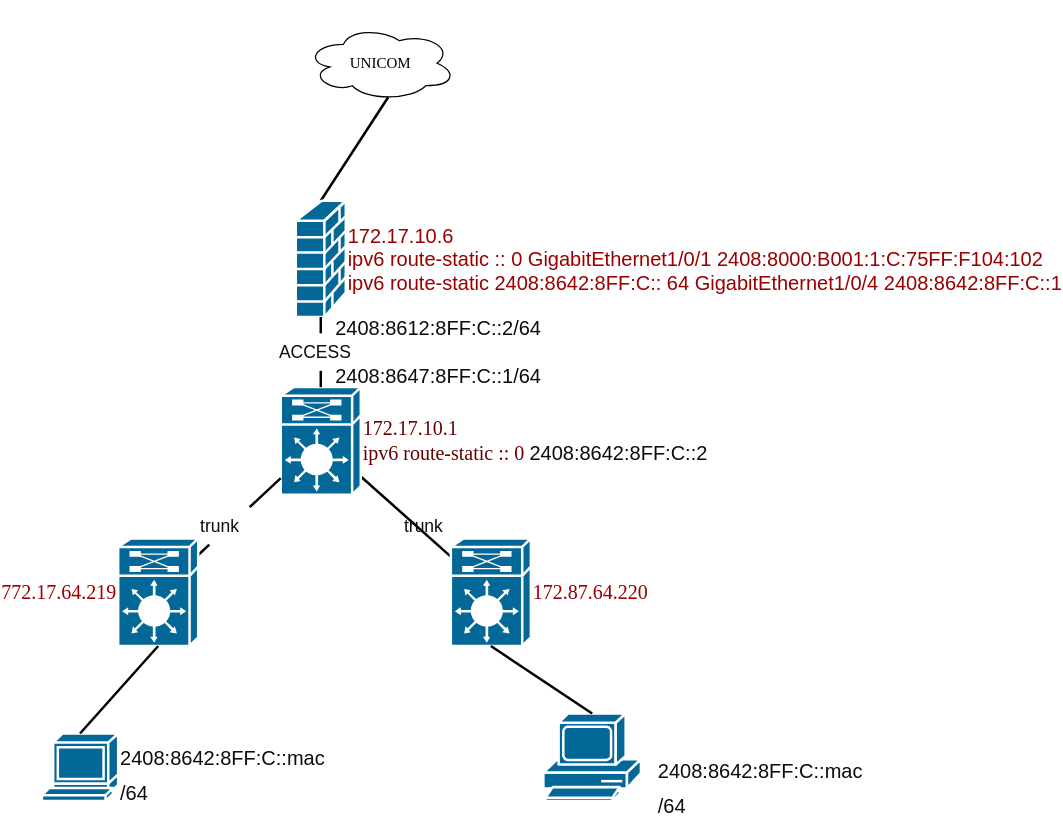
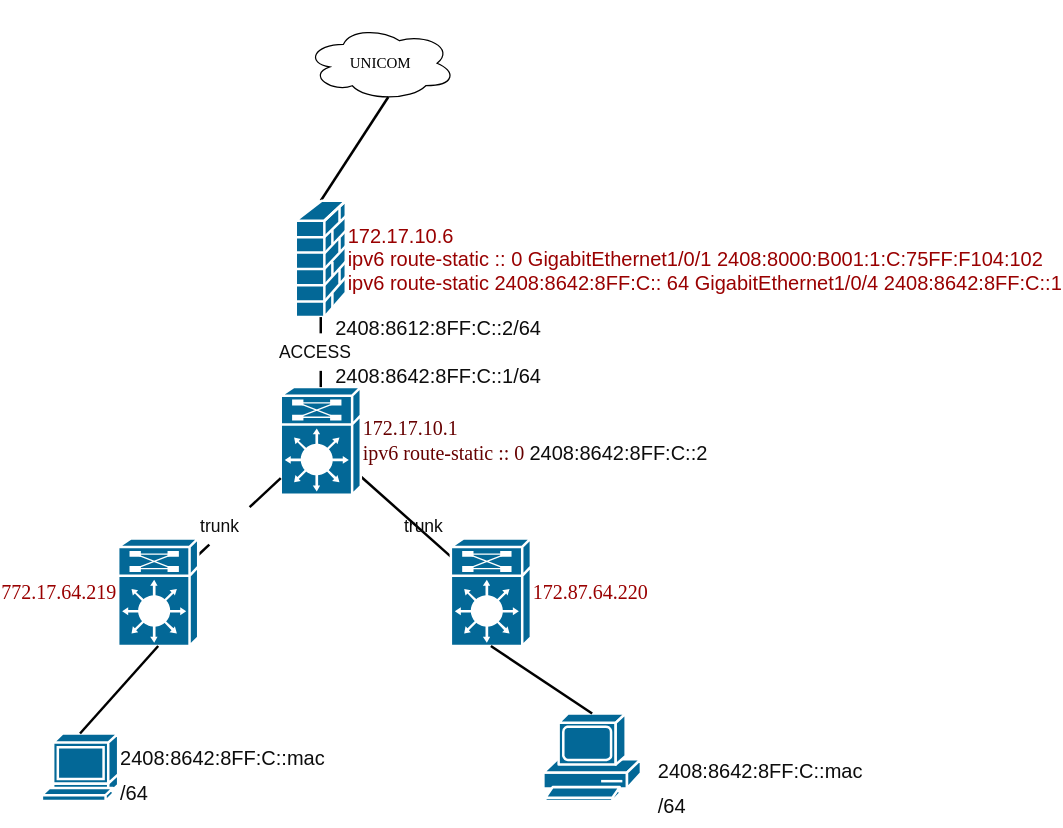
(440, 371) -> (440, 371)
